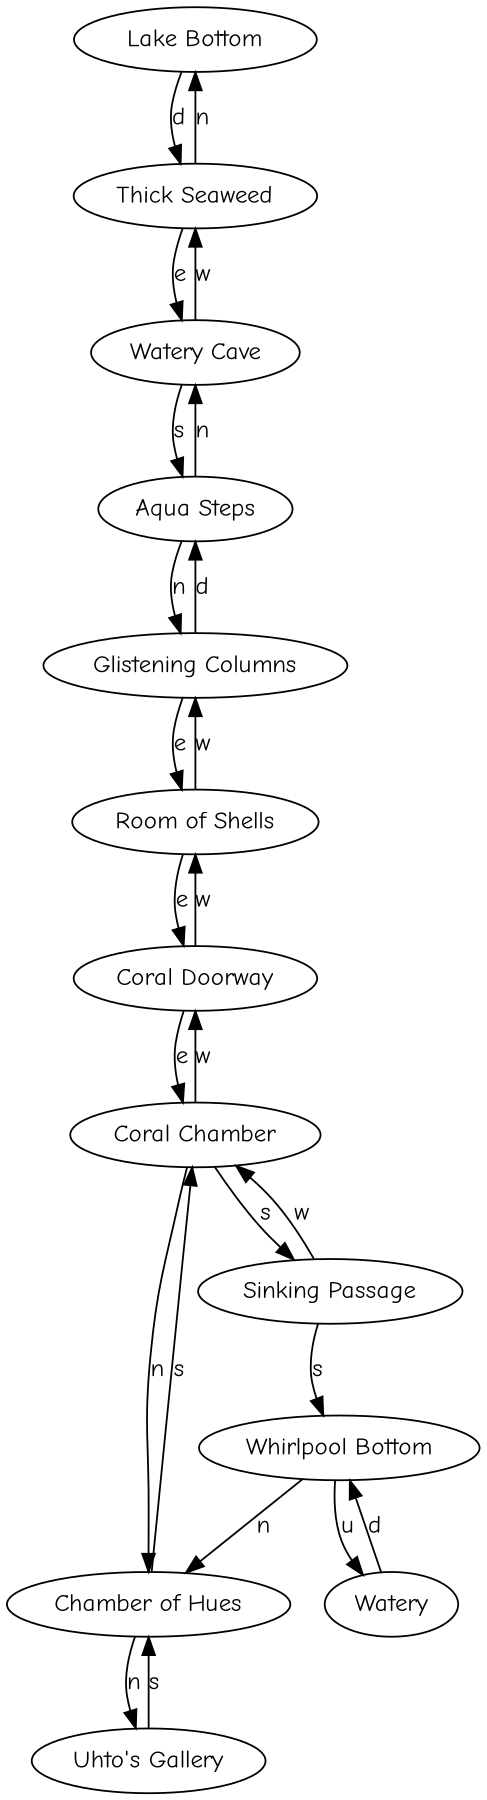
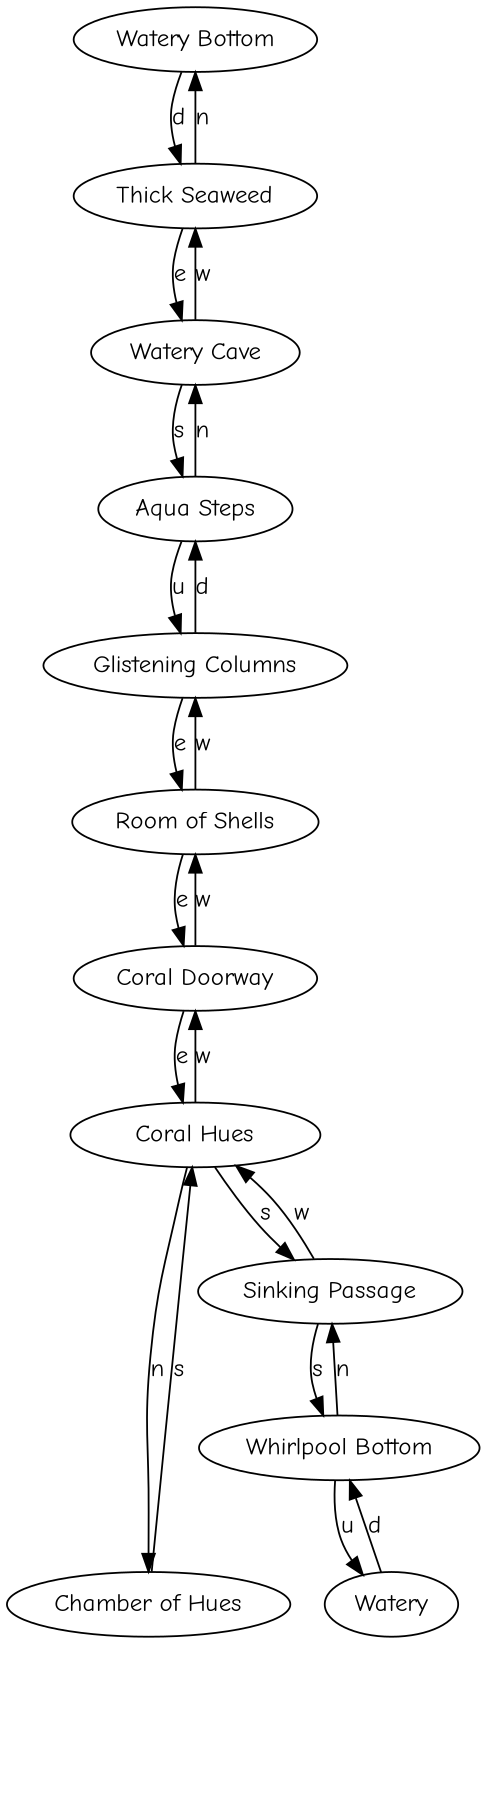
(195, 40) -> (195, 40)
(179, 587) -> (179, 587)
(195, 1135) -> (195, 1135)
(251, 1520) -> (335, 1379)
(149, 1761) -> none
